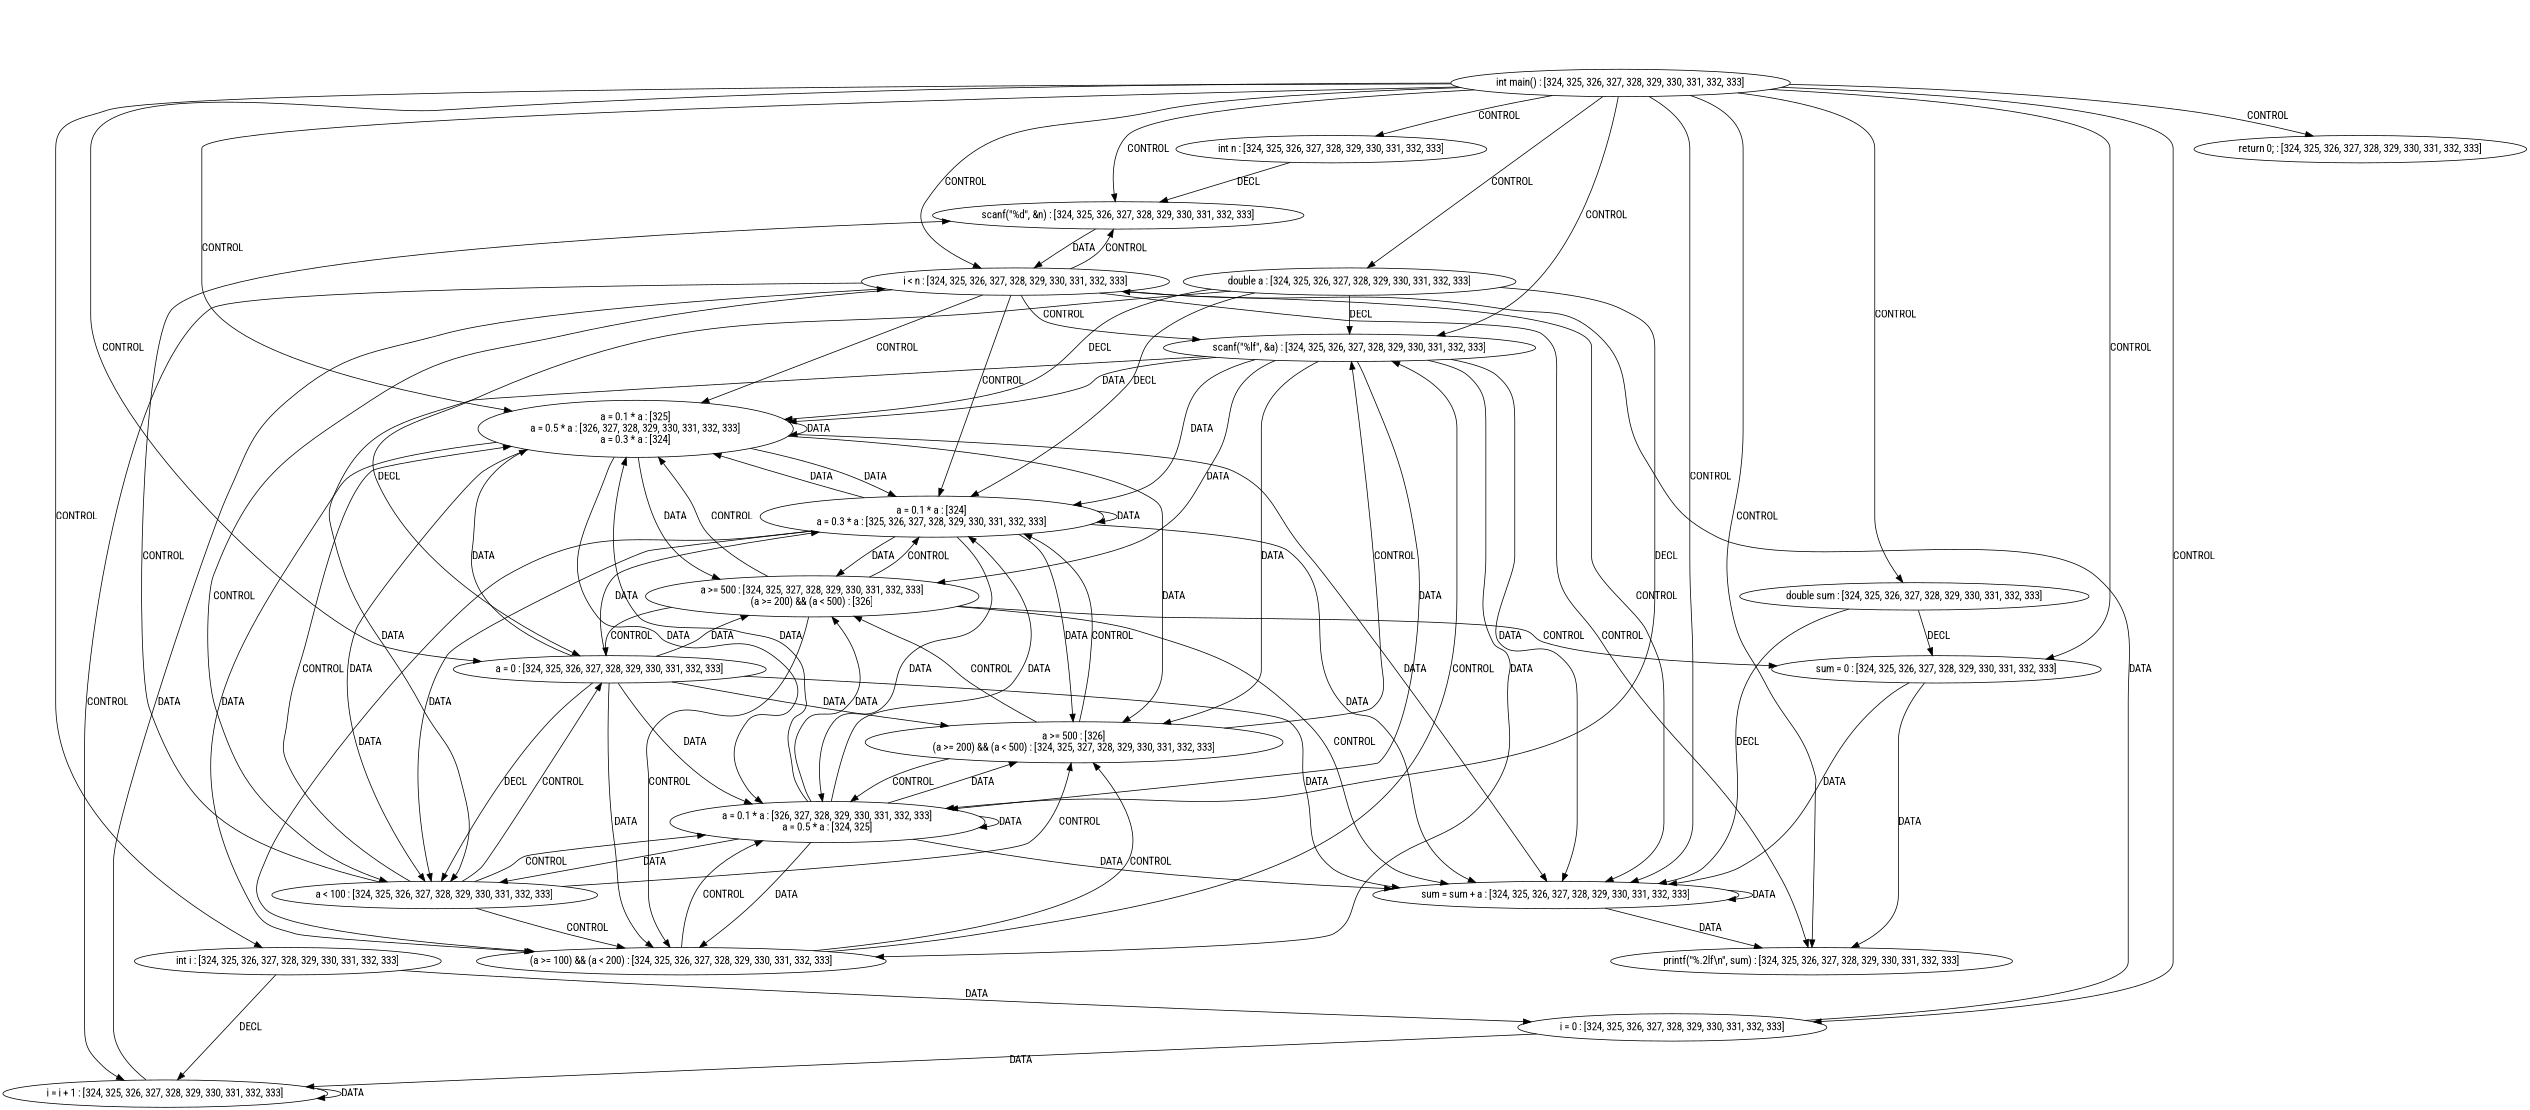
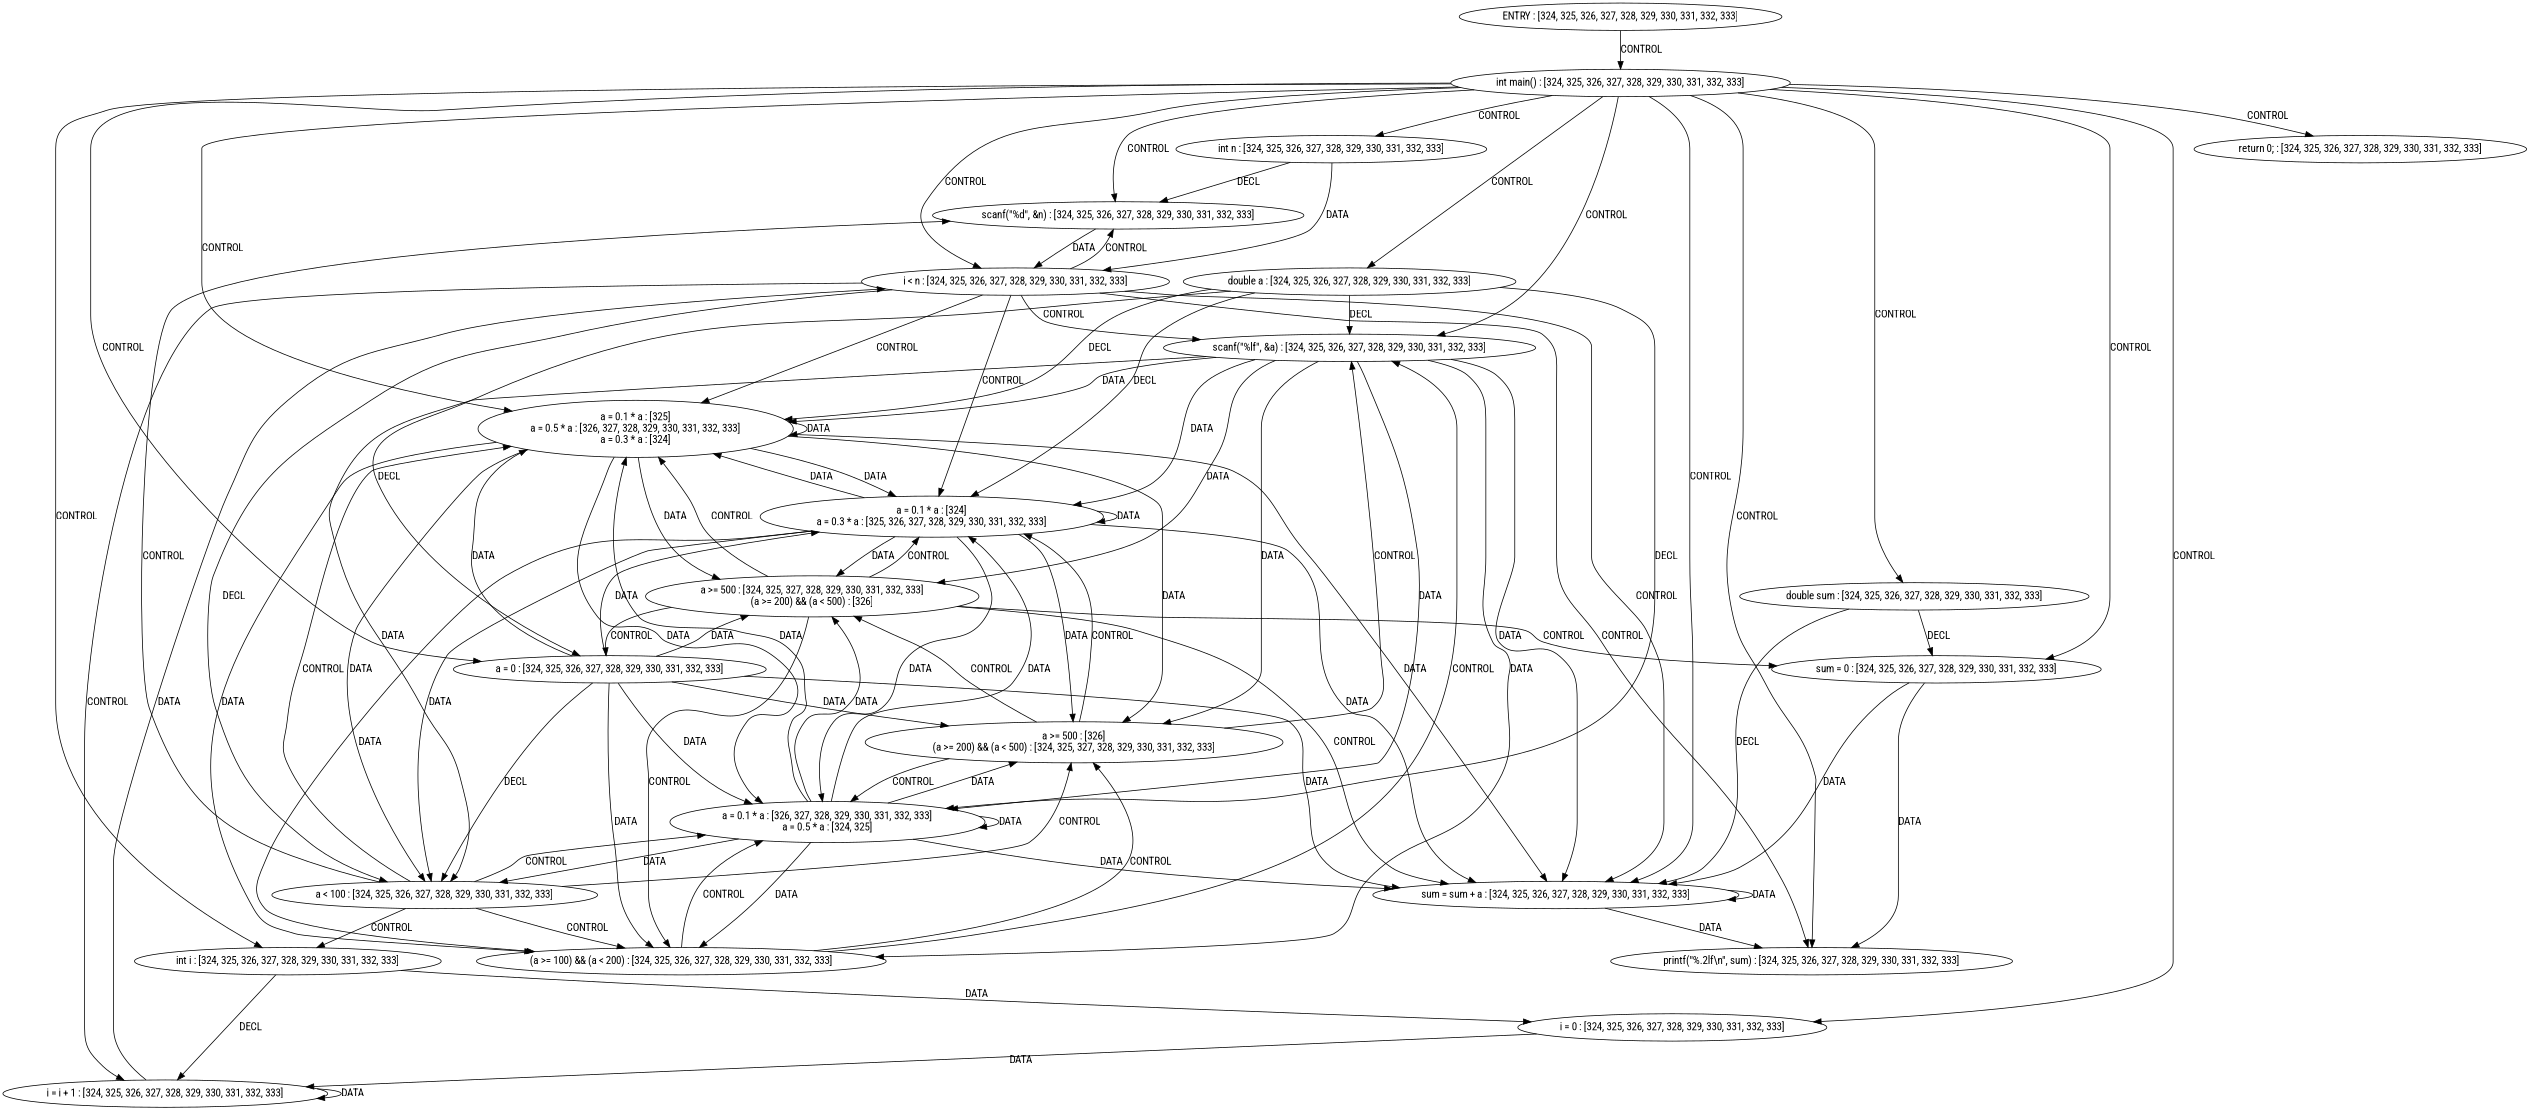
none -> (1621, 17)
(1914, 550) -> (1247, 248)
(234, 596) -> (234, 596)
(534, 789) -> (365, 927)
